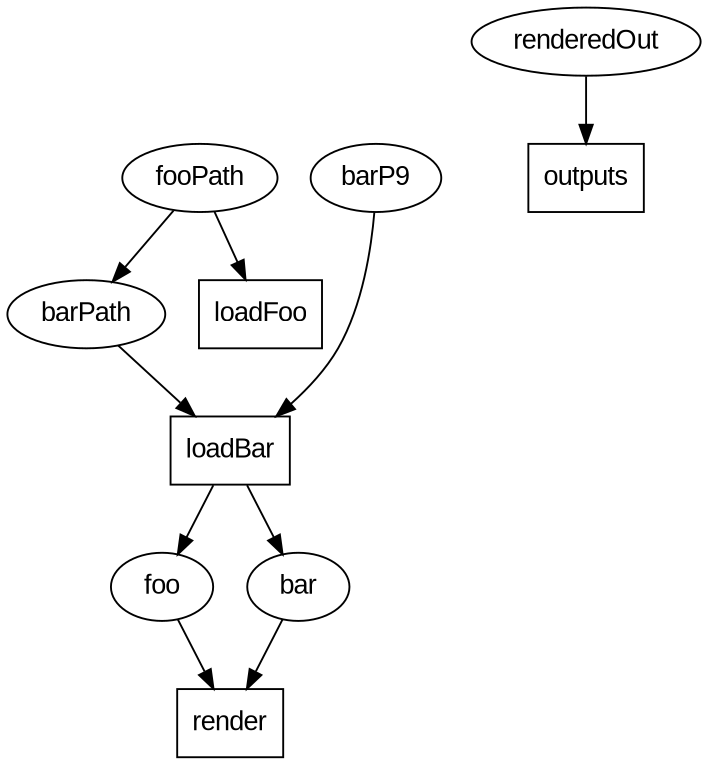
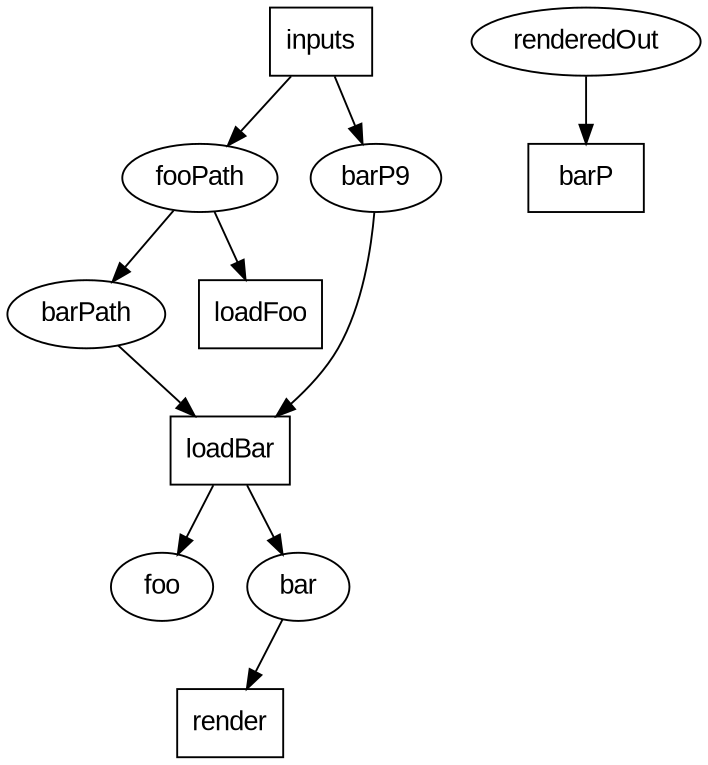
none -> (321, 42)
(586, 178) -> (586, 178)
(191, 645) -> none
